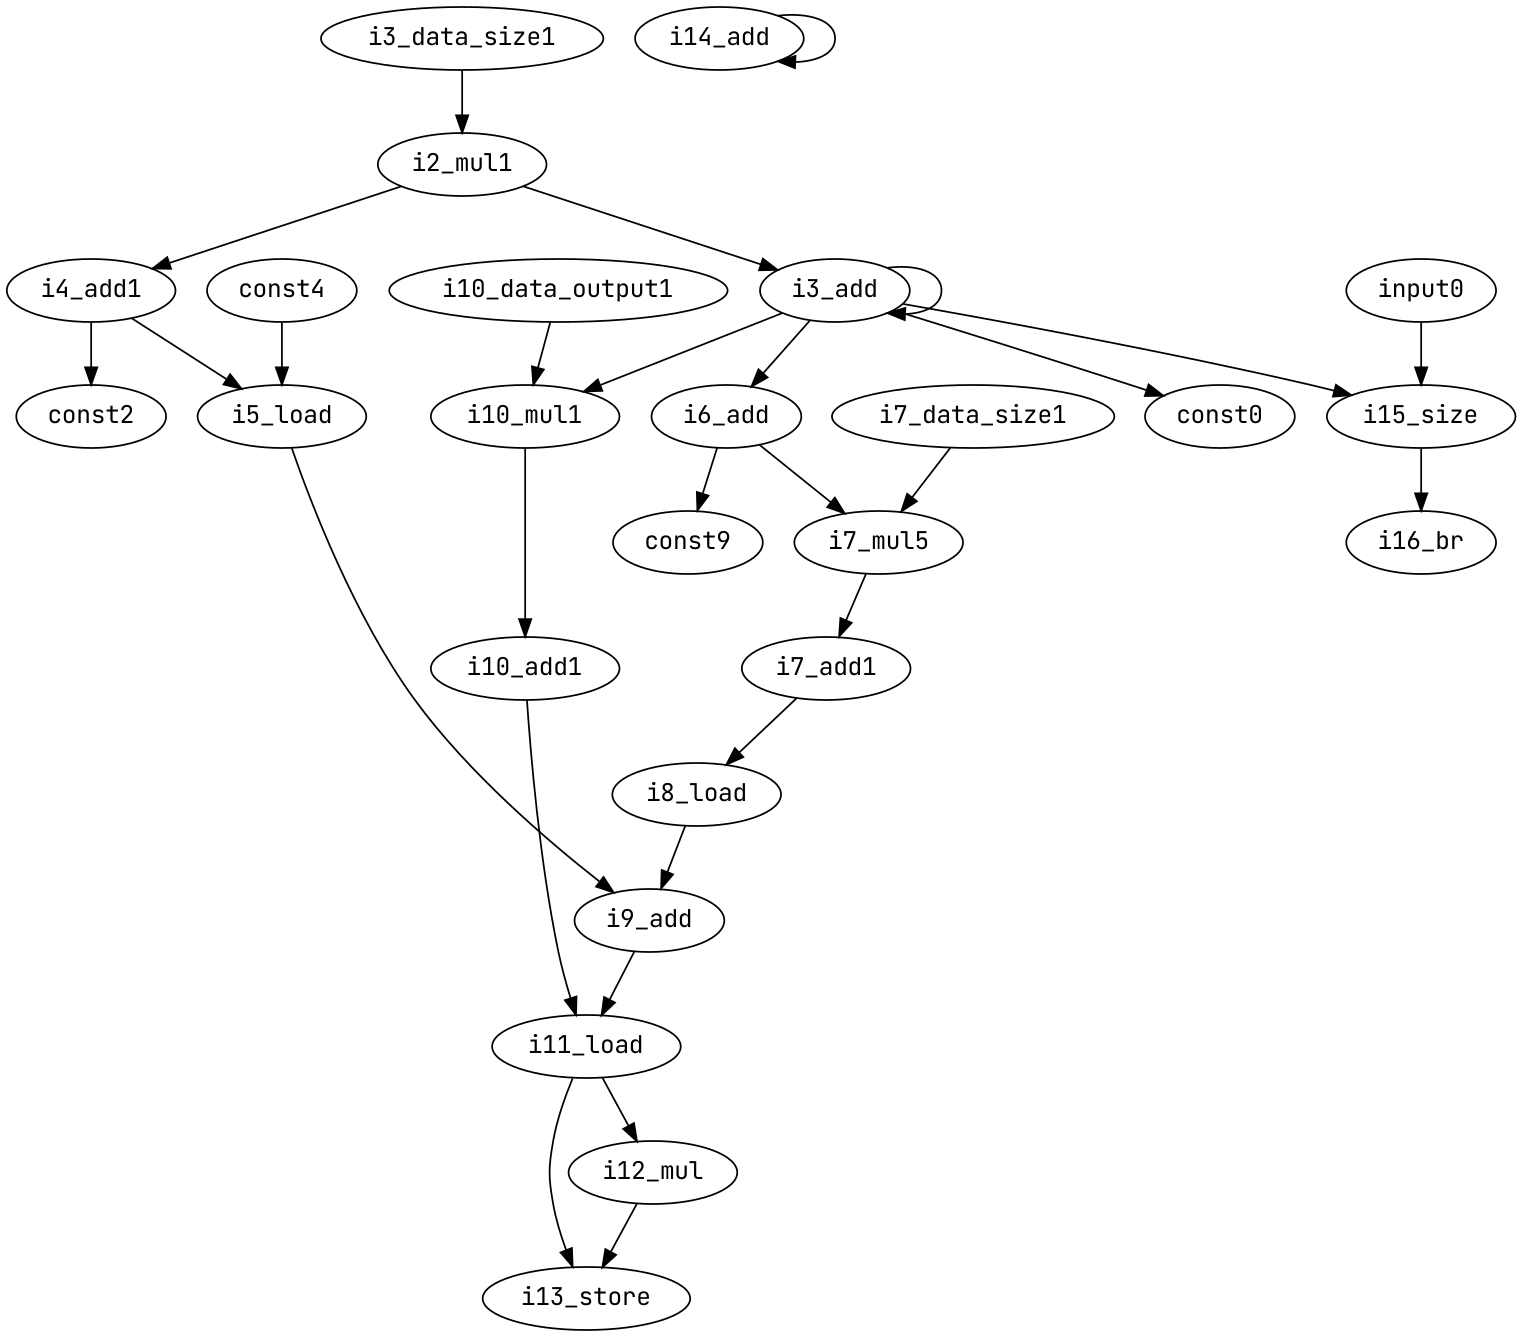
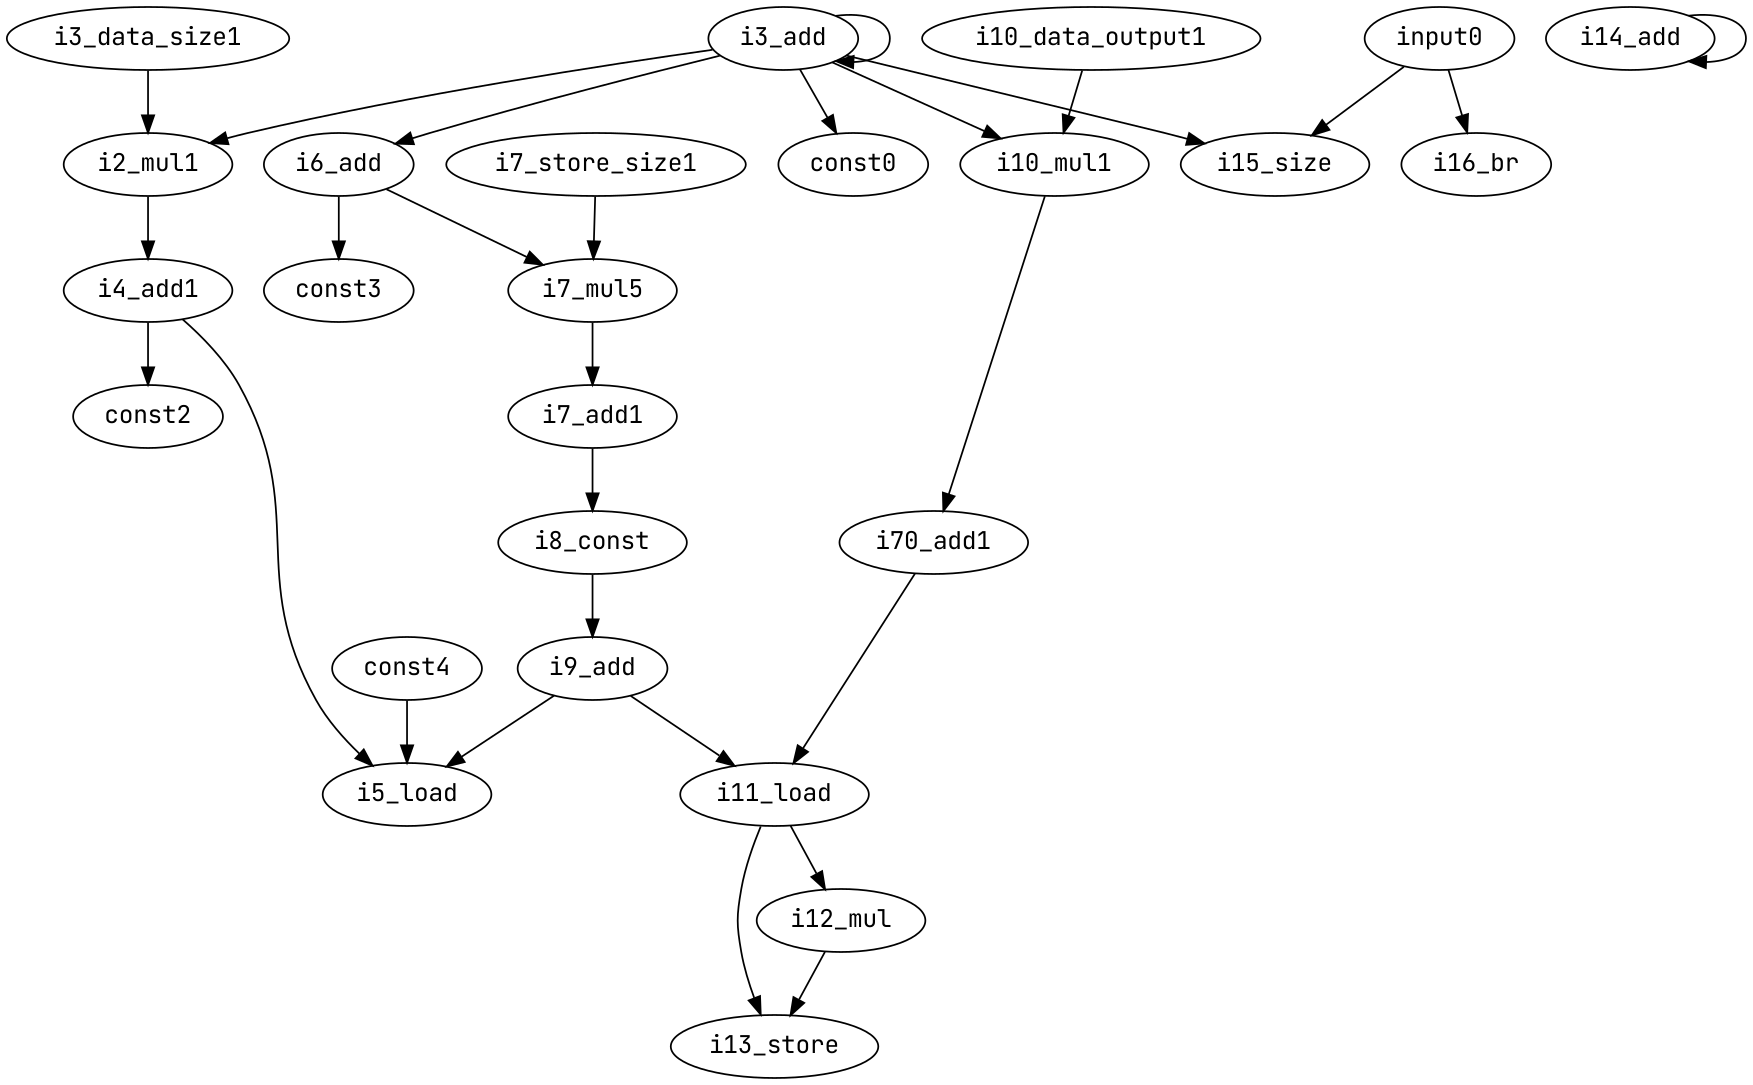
(642, 225) -> (469, 88)
(973, 416) -> (596, 164)
(1421, 471) -> (1455, 93)
(688, 542) -> (339, 290)
(525, 668) -> (934, 542)
(409, 691) -> (508, 726)
(697, 794) -> (593, 542)
